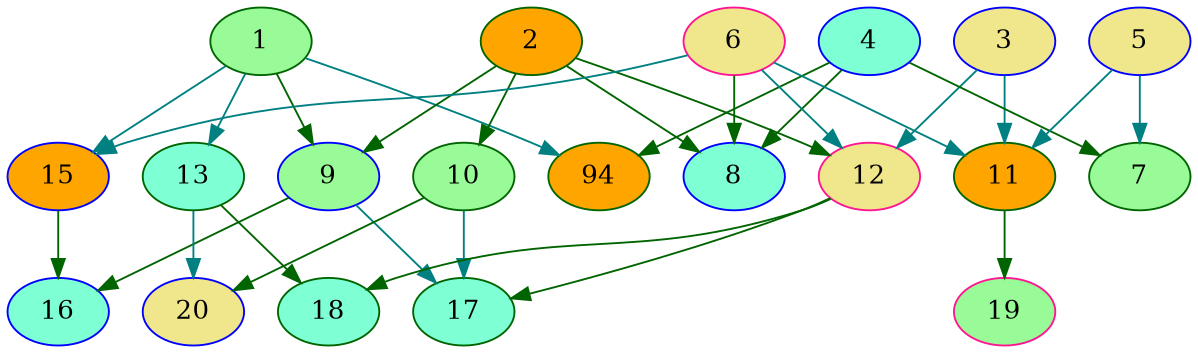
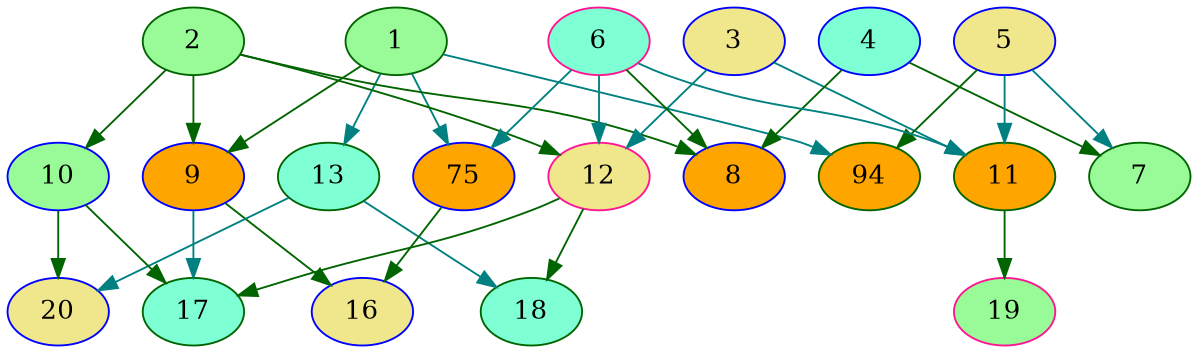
(531, 41) -> (193, 41)
(734, 41) -> (599, 41)
(747, 103) -> (944, 102)
(58, 177) -> (464, 177)
(329, 177) -> (193, 177)
(464, 177) -> (58, 177)
(734, 177) -> (734, 177)
(464, 235) -> (119, 237)
(254, 237) -> (408, 230)
(58, 312) -> (362, 312)
